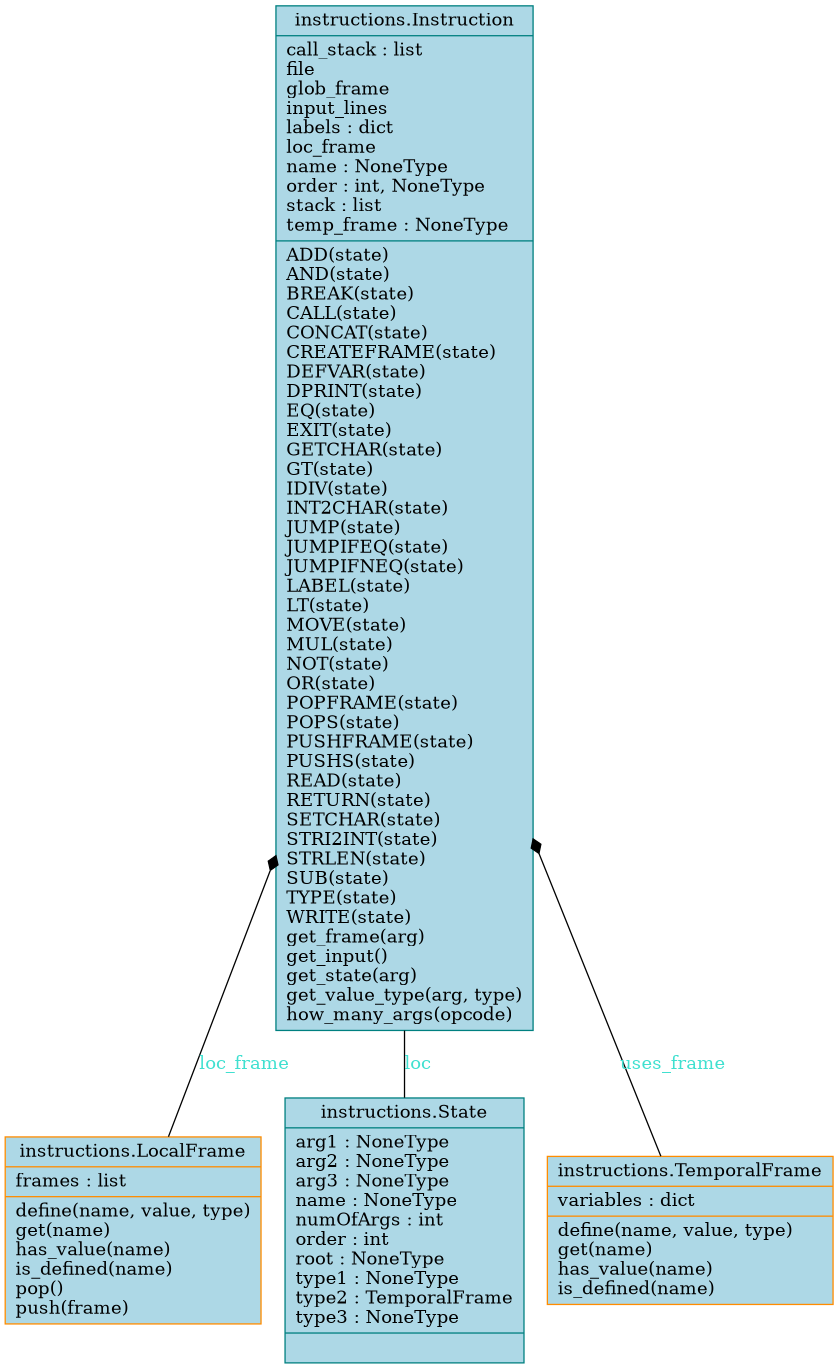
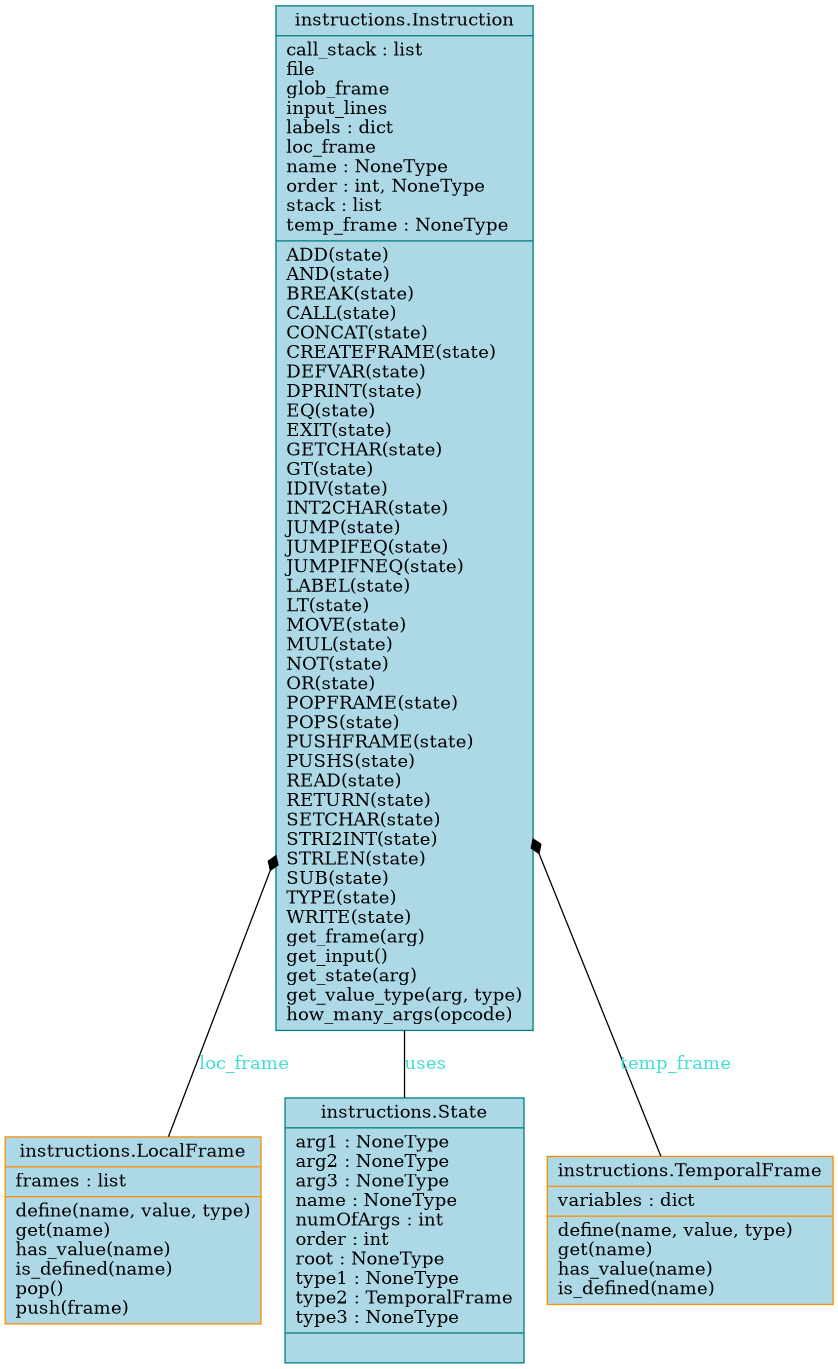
(418, 1064) -> (426, 1064)
(673, 1064) -> (676, 1064)
